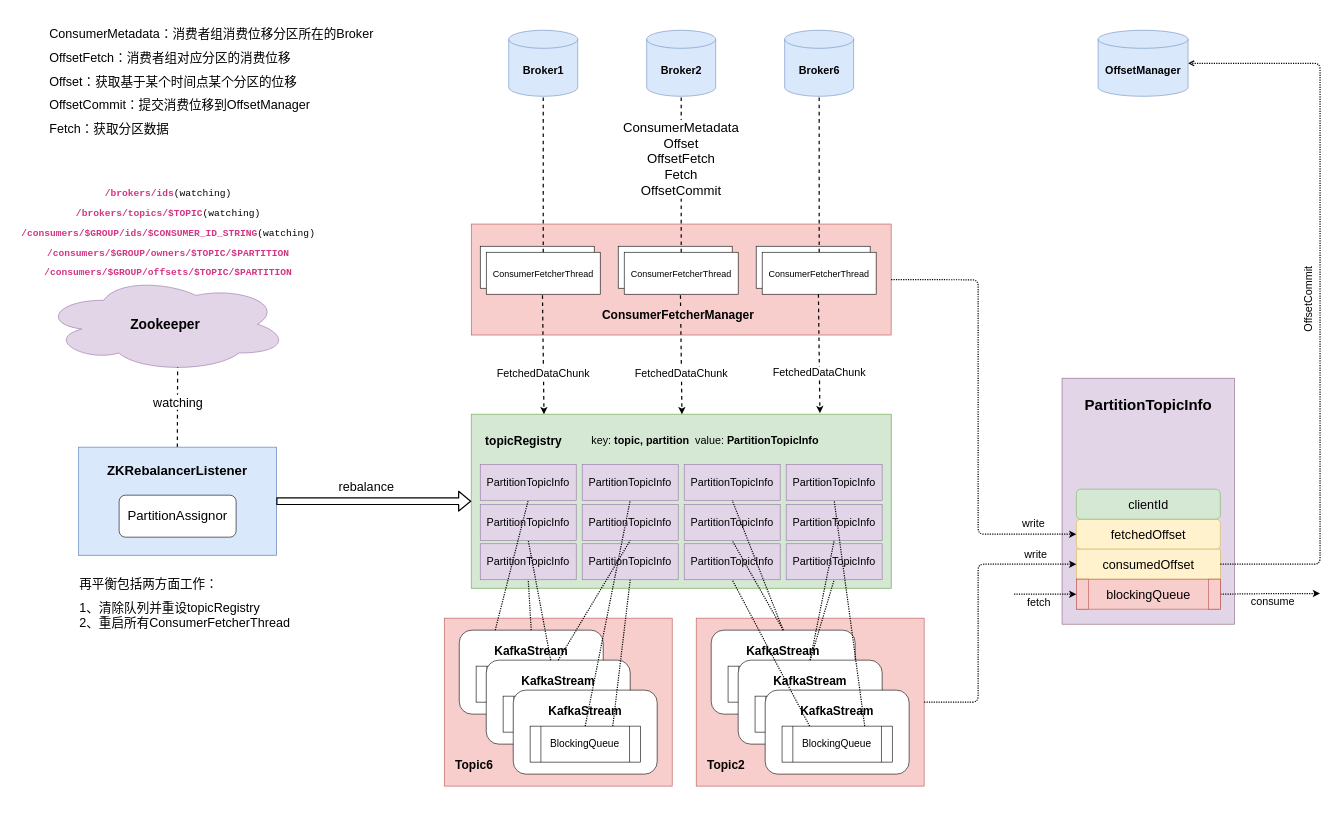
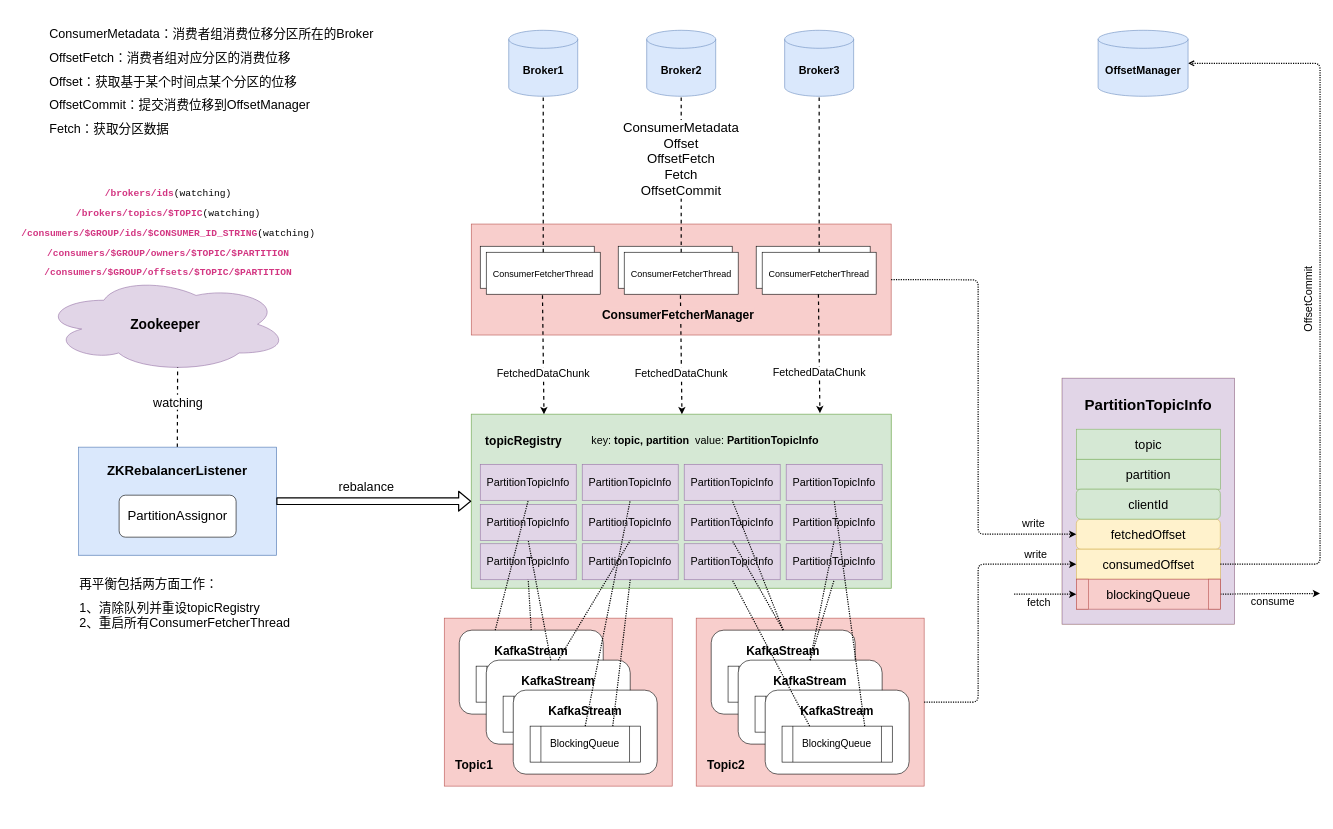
(820, 71) -> (820, 71)
none -> (1149, 444)
none -> (1149, 474)
(474, 765) -> (474, 765)
